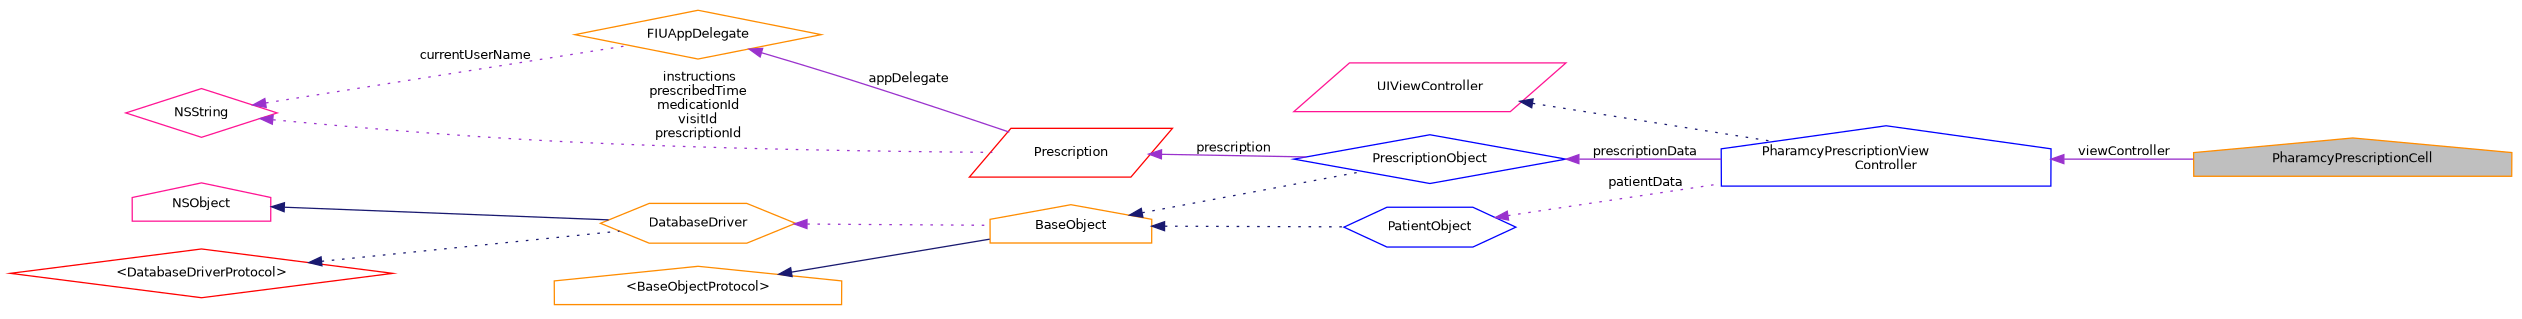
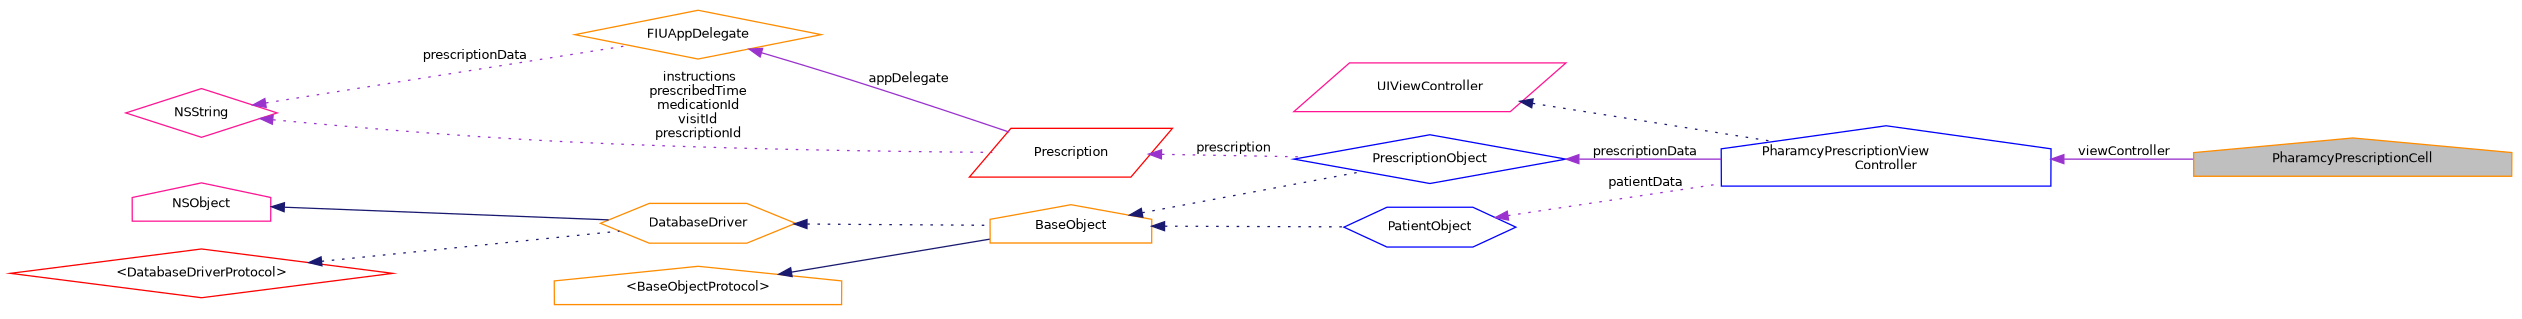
(474, 56) -> (474, 56)
(1234, 156) -> (1234, 156)
(899, 225) -> (899, 225)
